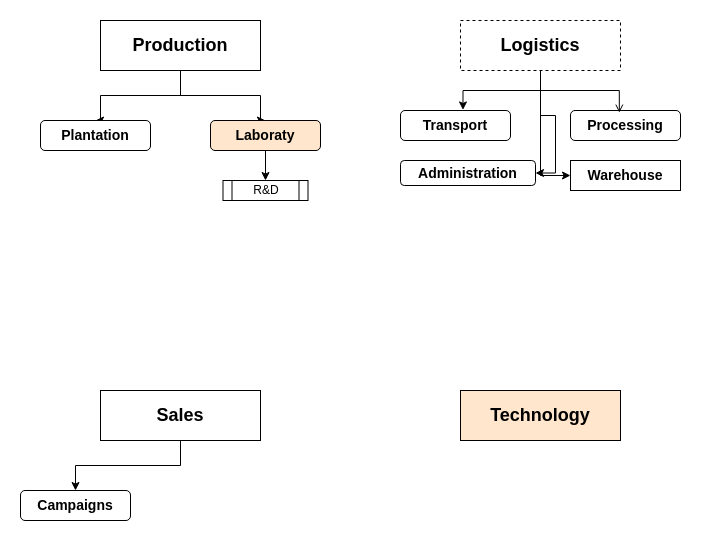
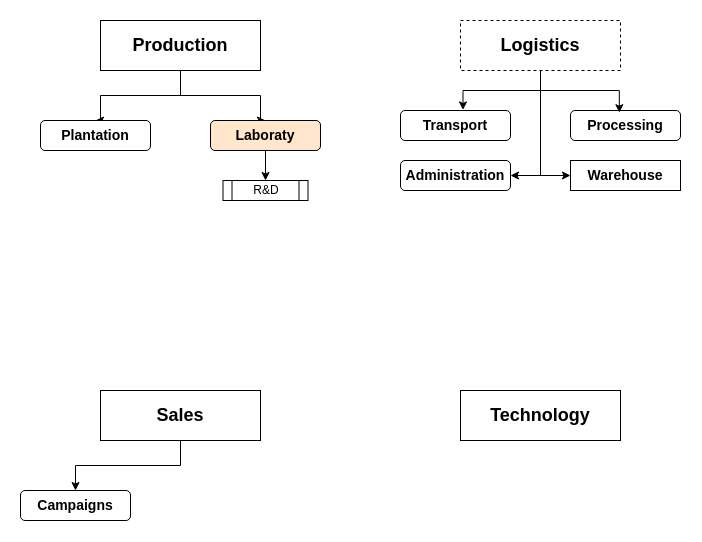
(619, 106) -> (619, 104)
(468, 173) -> (456, 176)
(541, 416) -> (541, 416)
